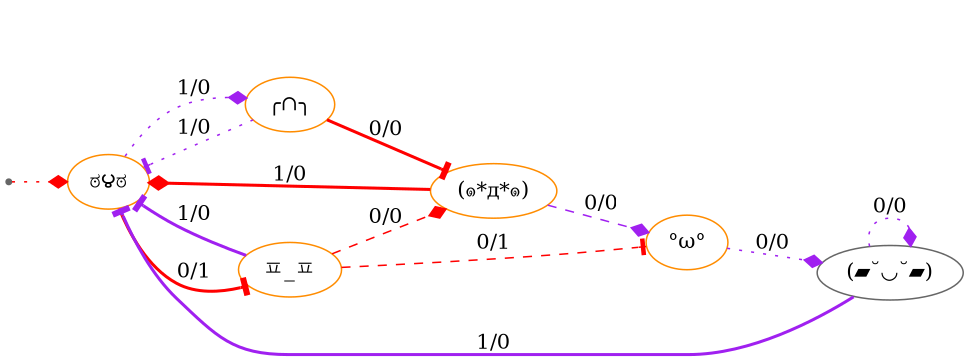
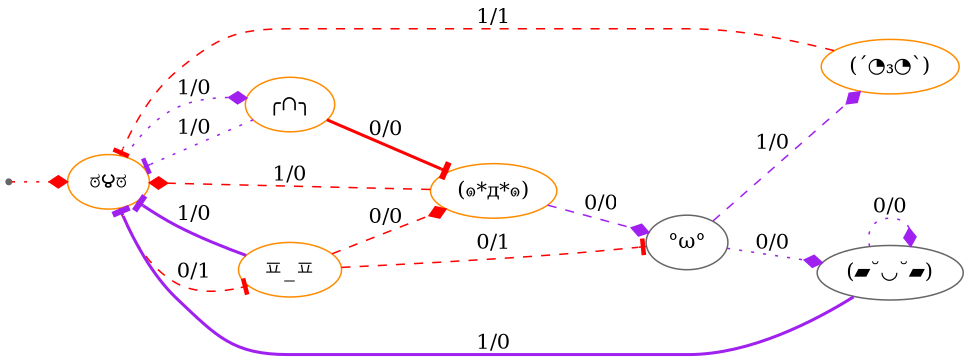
none -> (890, 67)
(299, 186) -> (299, 186)
(687, 242) -> (687, 242)
(174, 282) -> (174, 282)
